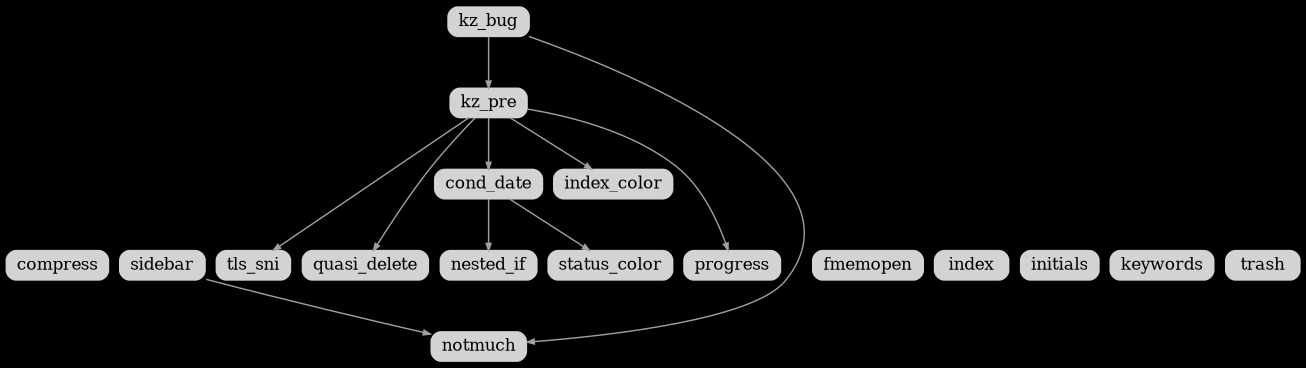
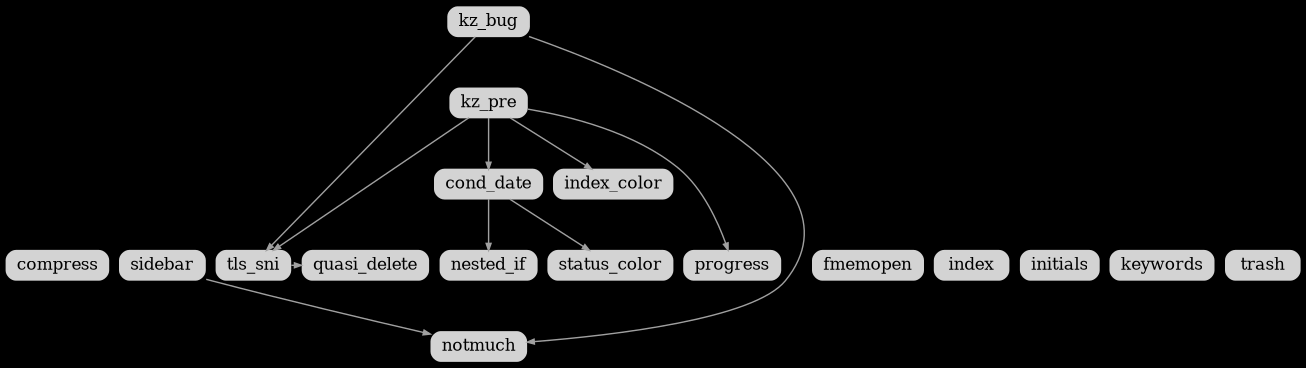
(489, 59) -> (374, 141)
(423, 178) -> (293, 265)
